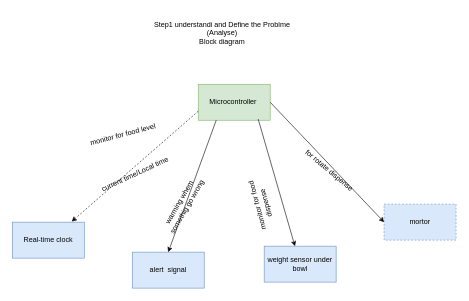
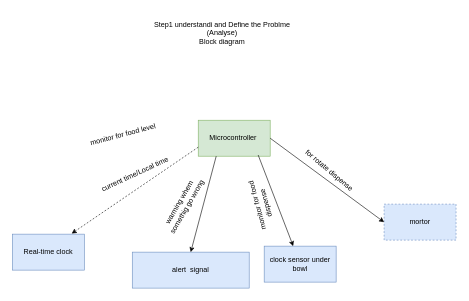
(234, 102) -> (234, 138)
(48, 240) -> (48, 252)
(300, 264) -> (300, 264)
(168, 270) -> (191, 270)
